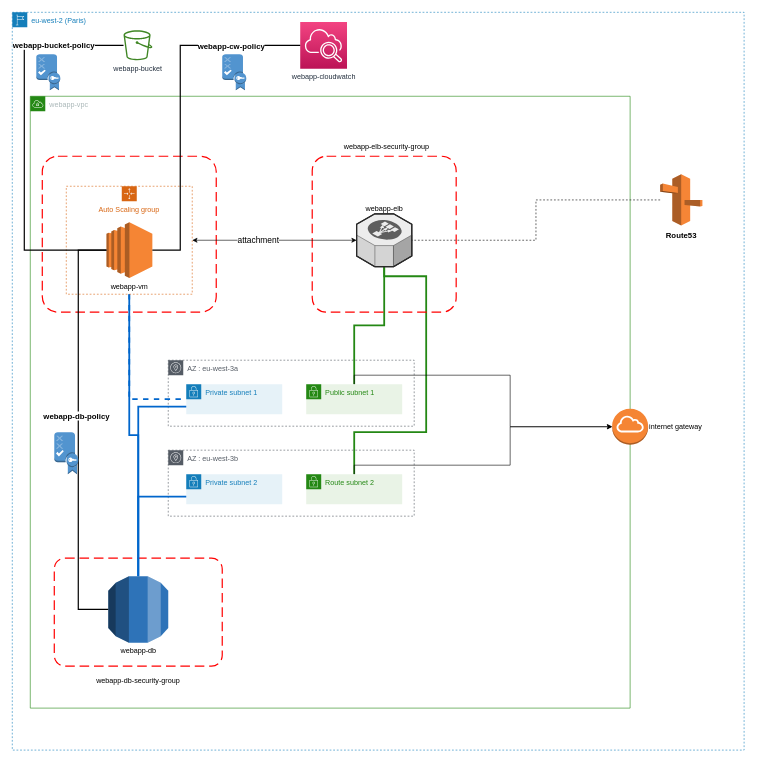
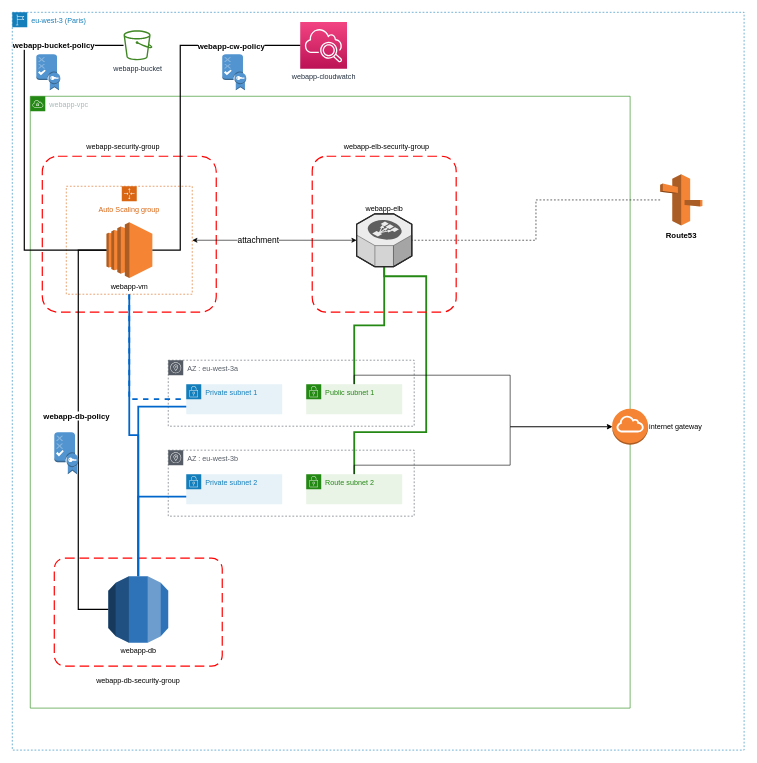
(64, 21) -> (64, 21)
none -> (123, 147)
